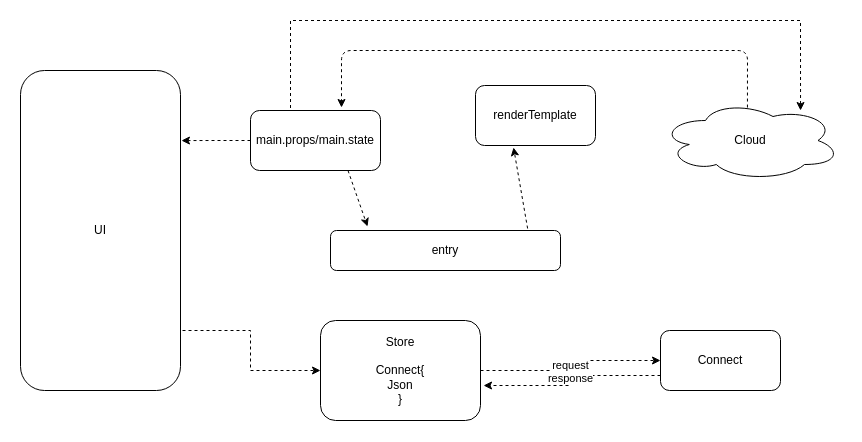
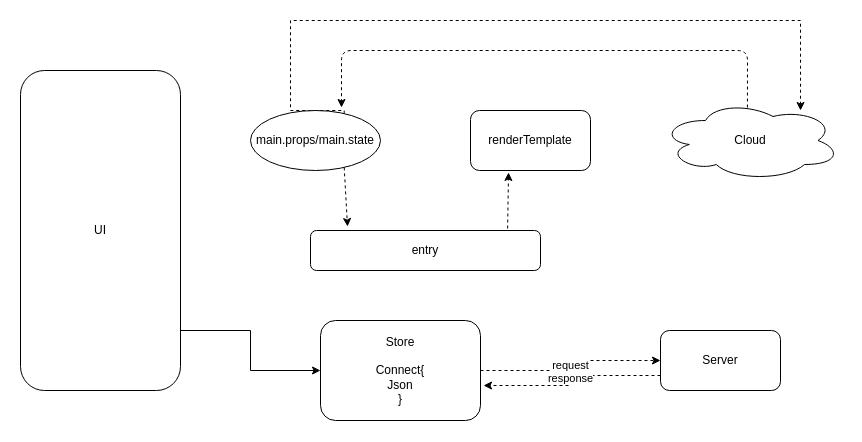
(536, 116) -> (531, 141)
(220, 141) -> none
(316, 141) -> (316, 141)
(446, 251) -> (426, 251)
(251, 345) -> (251, 345)
(721, 361) -> (721, 361)
